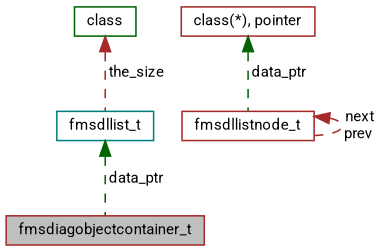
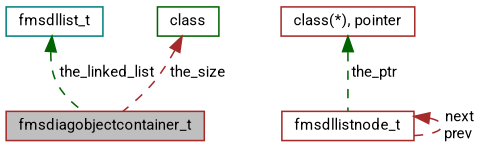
(278, 73) -> (373, 73)
(105, 82) -> (152, 84)
(135, 179) -> (105, 73)
